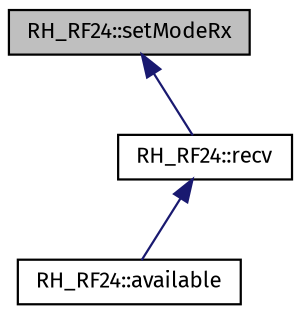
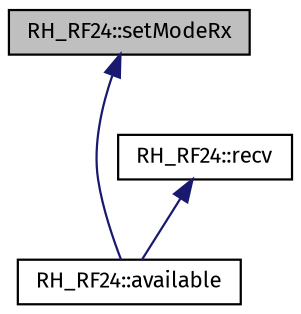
(173, 104) -> (97, 169)
